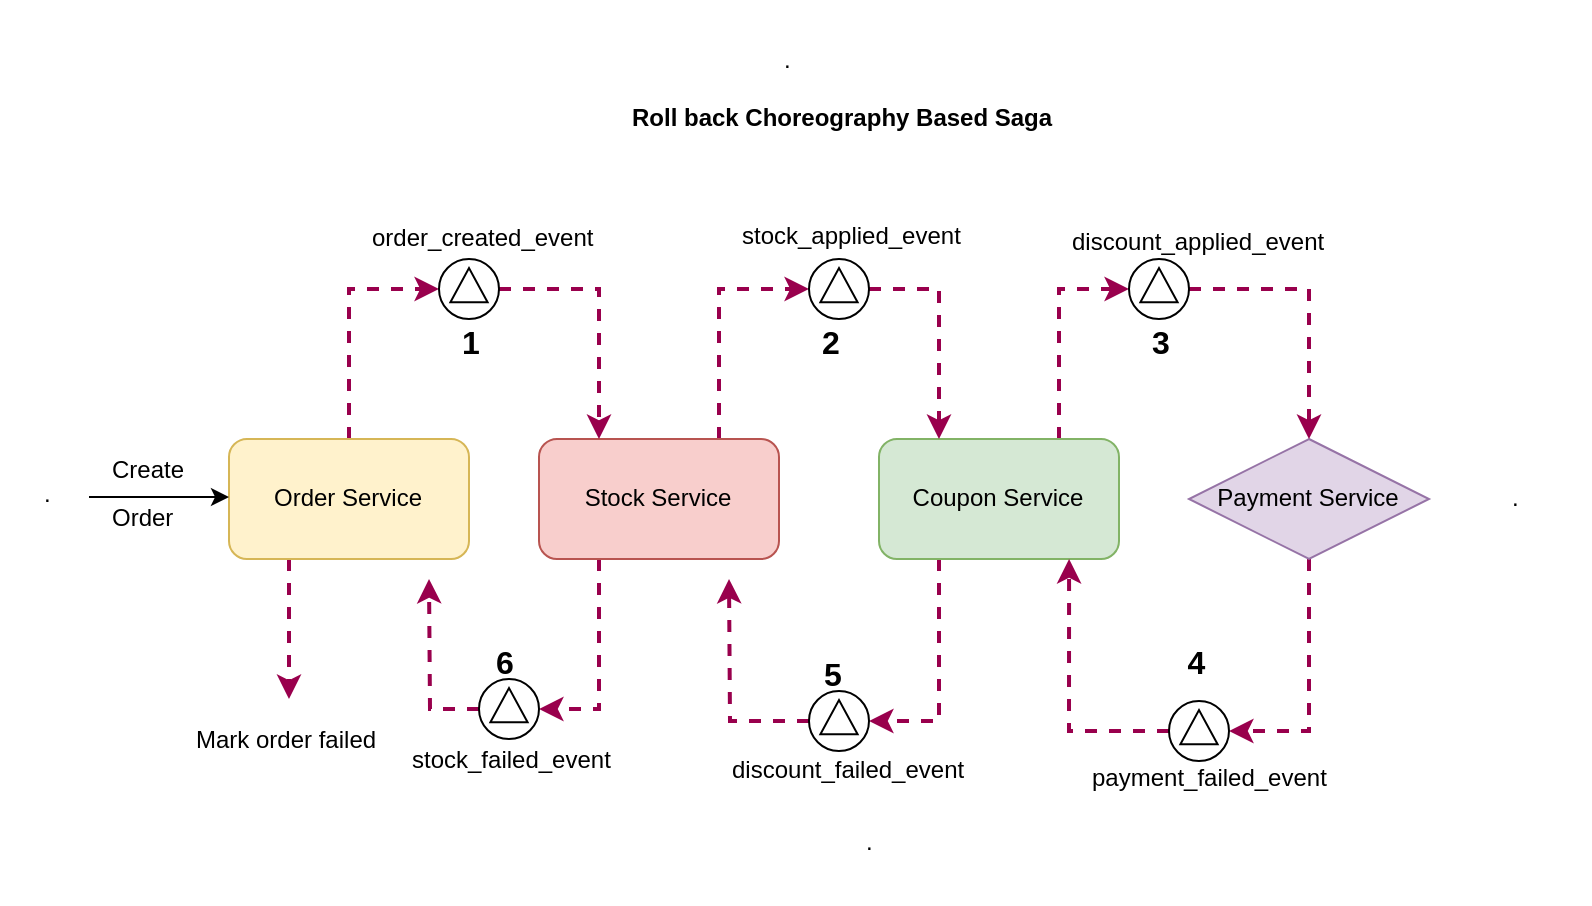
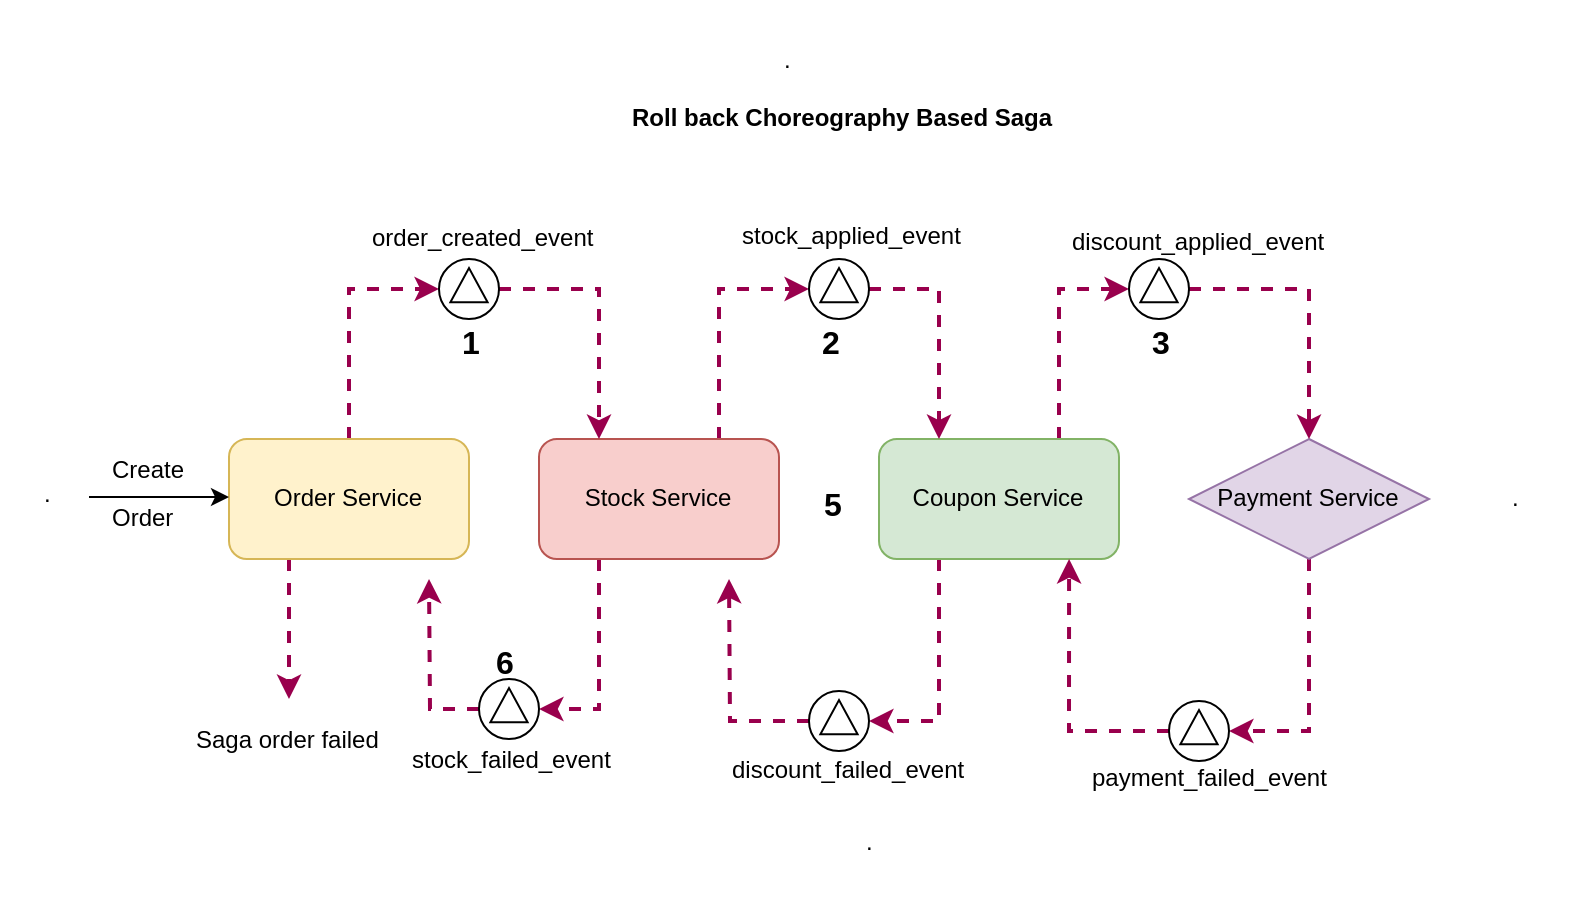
(1189, 659) -> none
(841, 671) -> (841, 501)
(299, 741) -> (299, 741)
